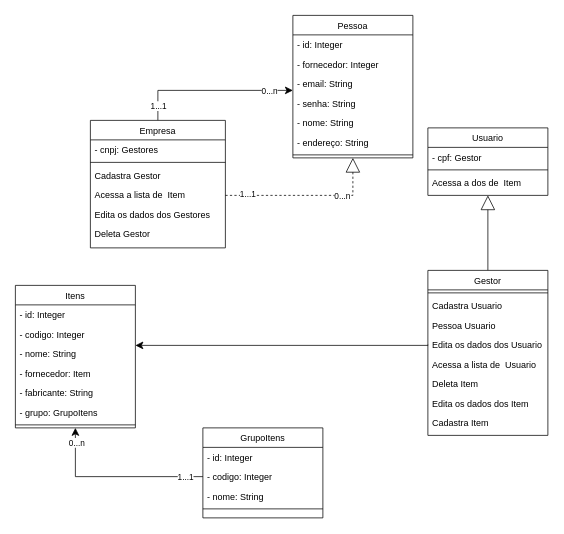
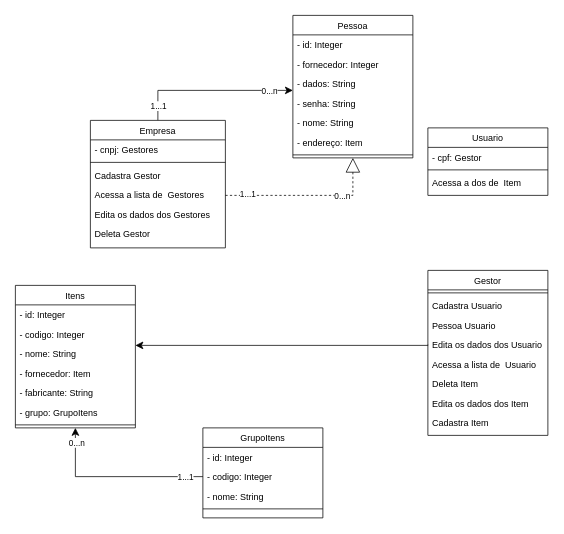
(328, 84) -> (330, 84)
(338, 143) -> (334, 143)
(145, 195) -> (156, 195)
(488, 240) -> none
